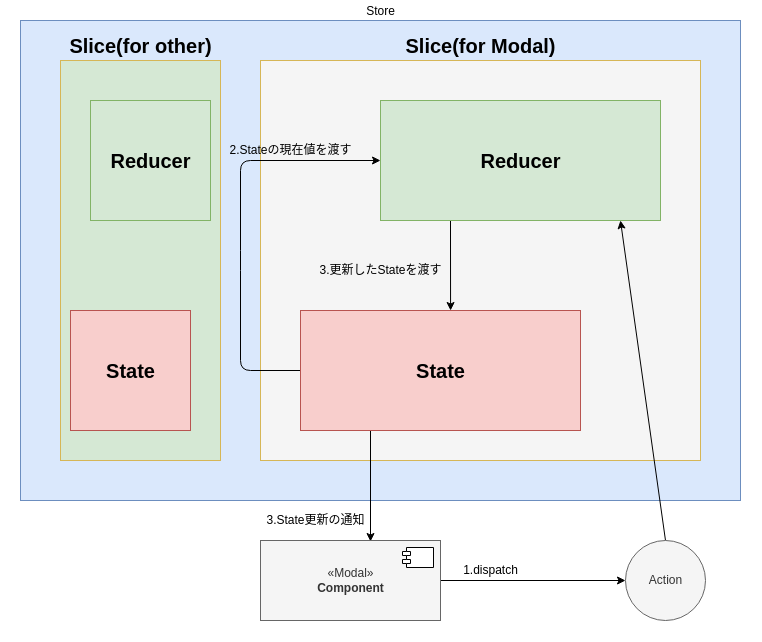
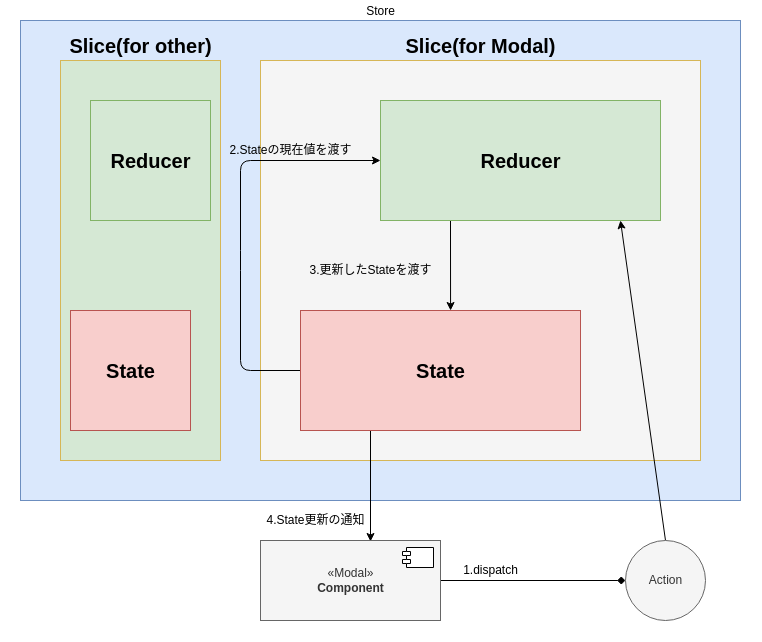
(381, 271) -> (371, 271)
(316, 521) -> (316, 521)
(617, 581) -> (617, 581)
